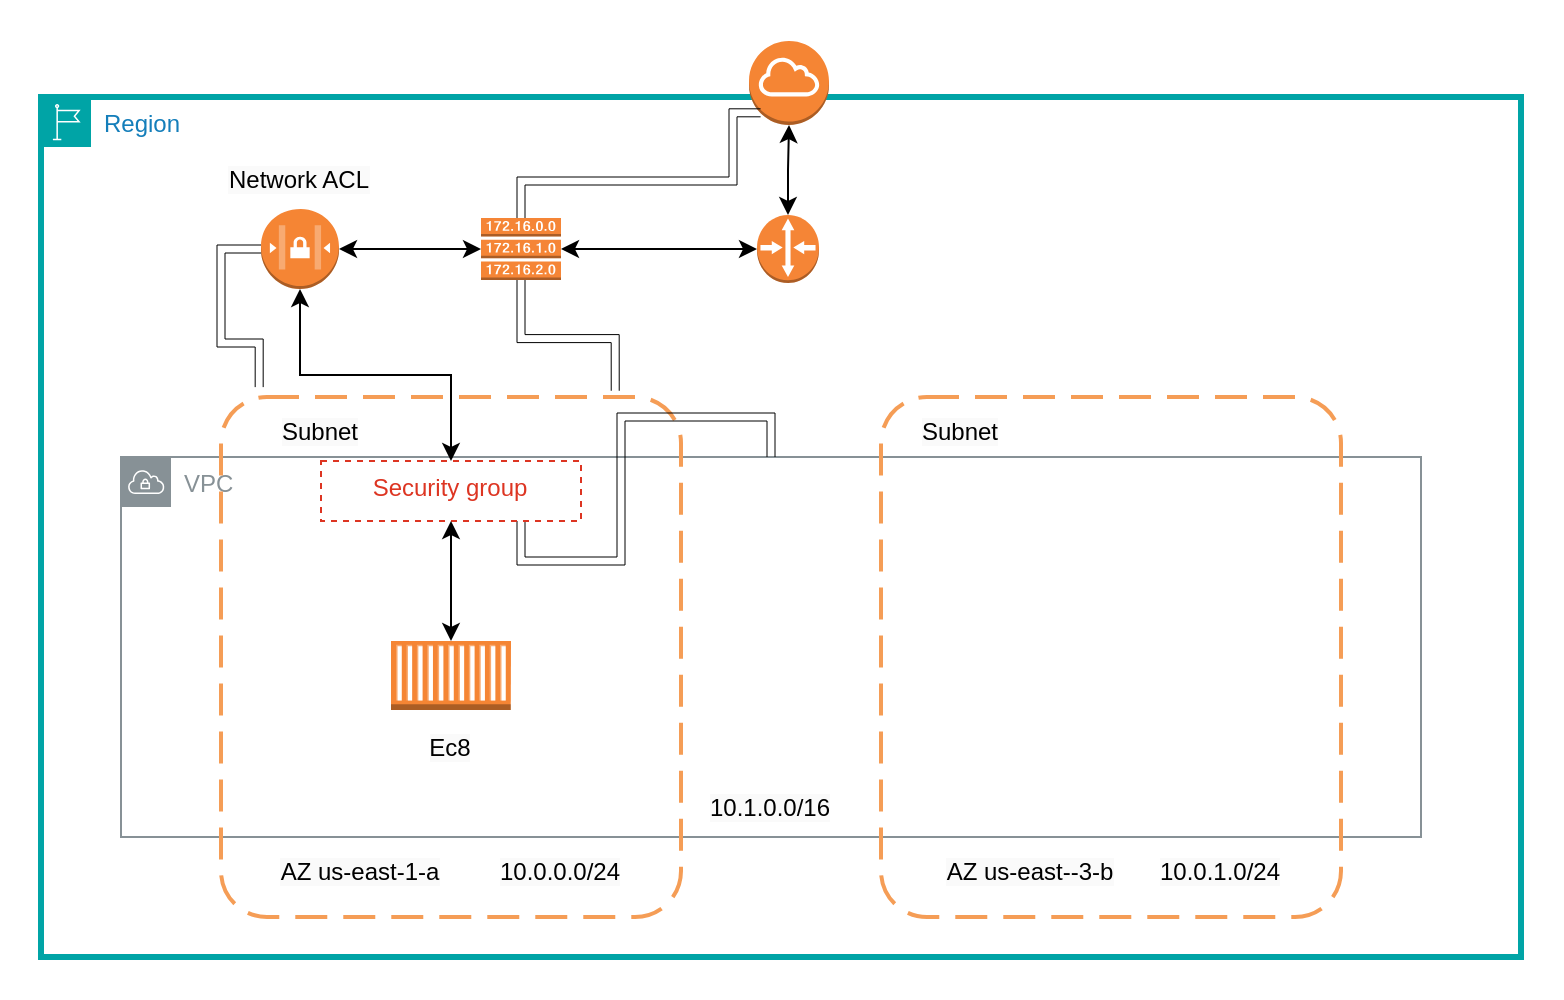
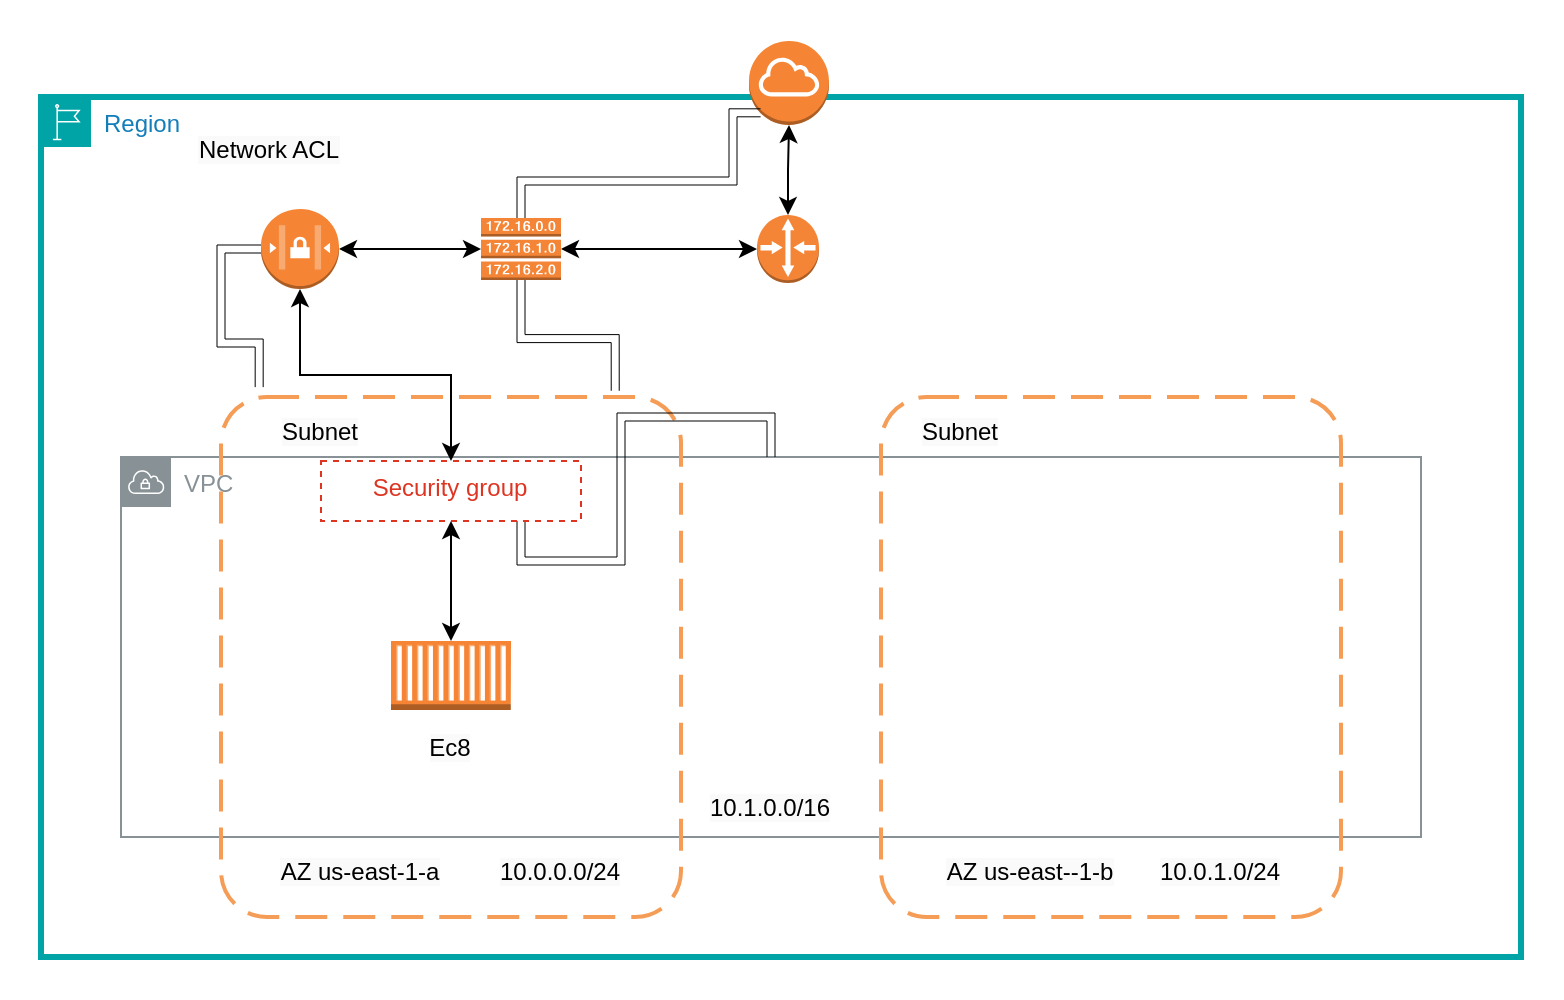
(300, 179) -> (270, 149)
(1031, 871) -> (1031, 871)
